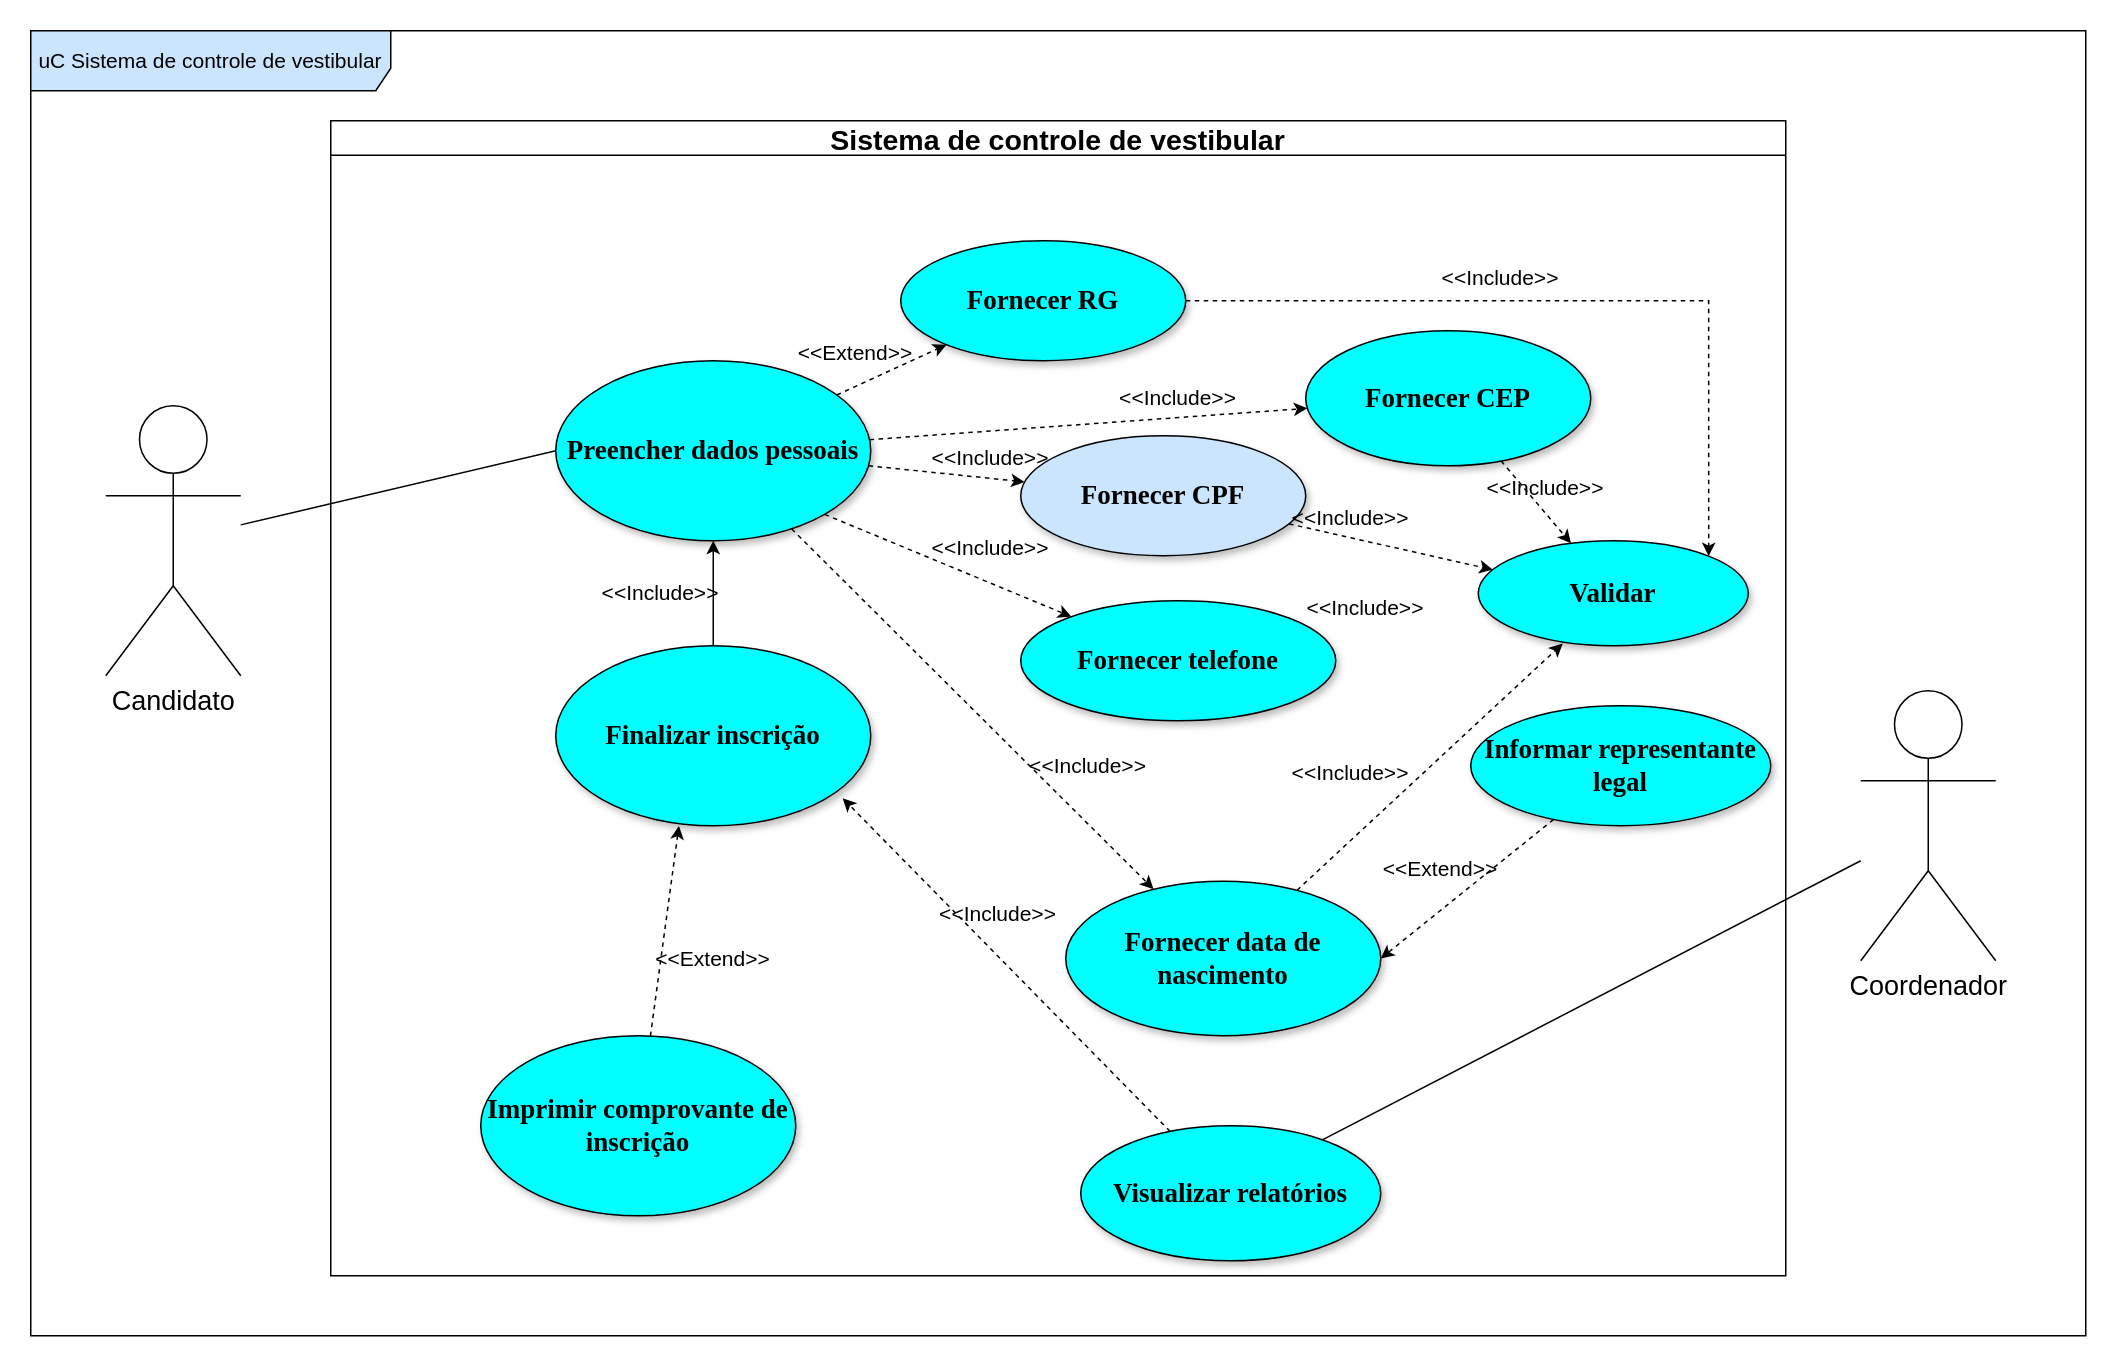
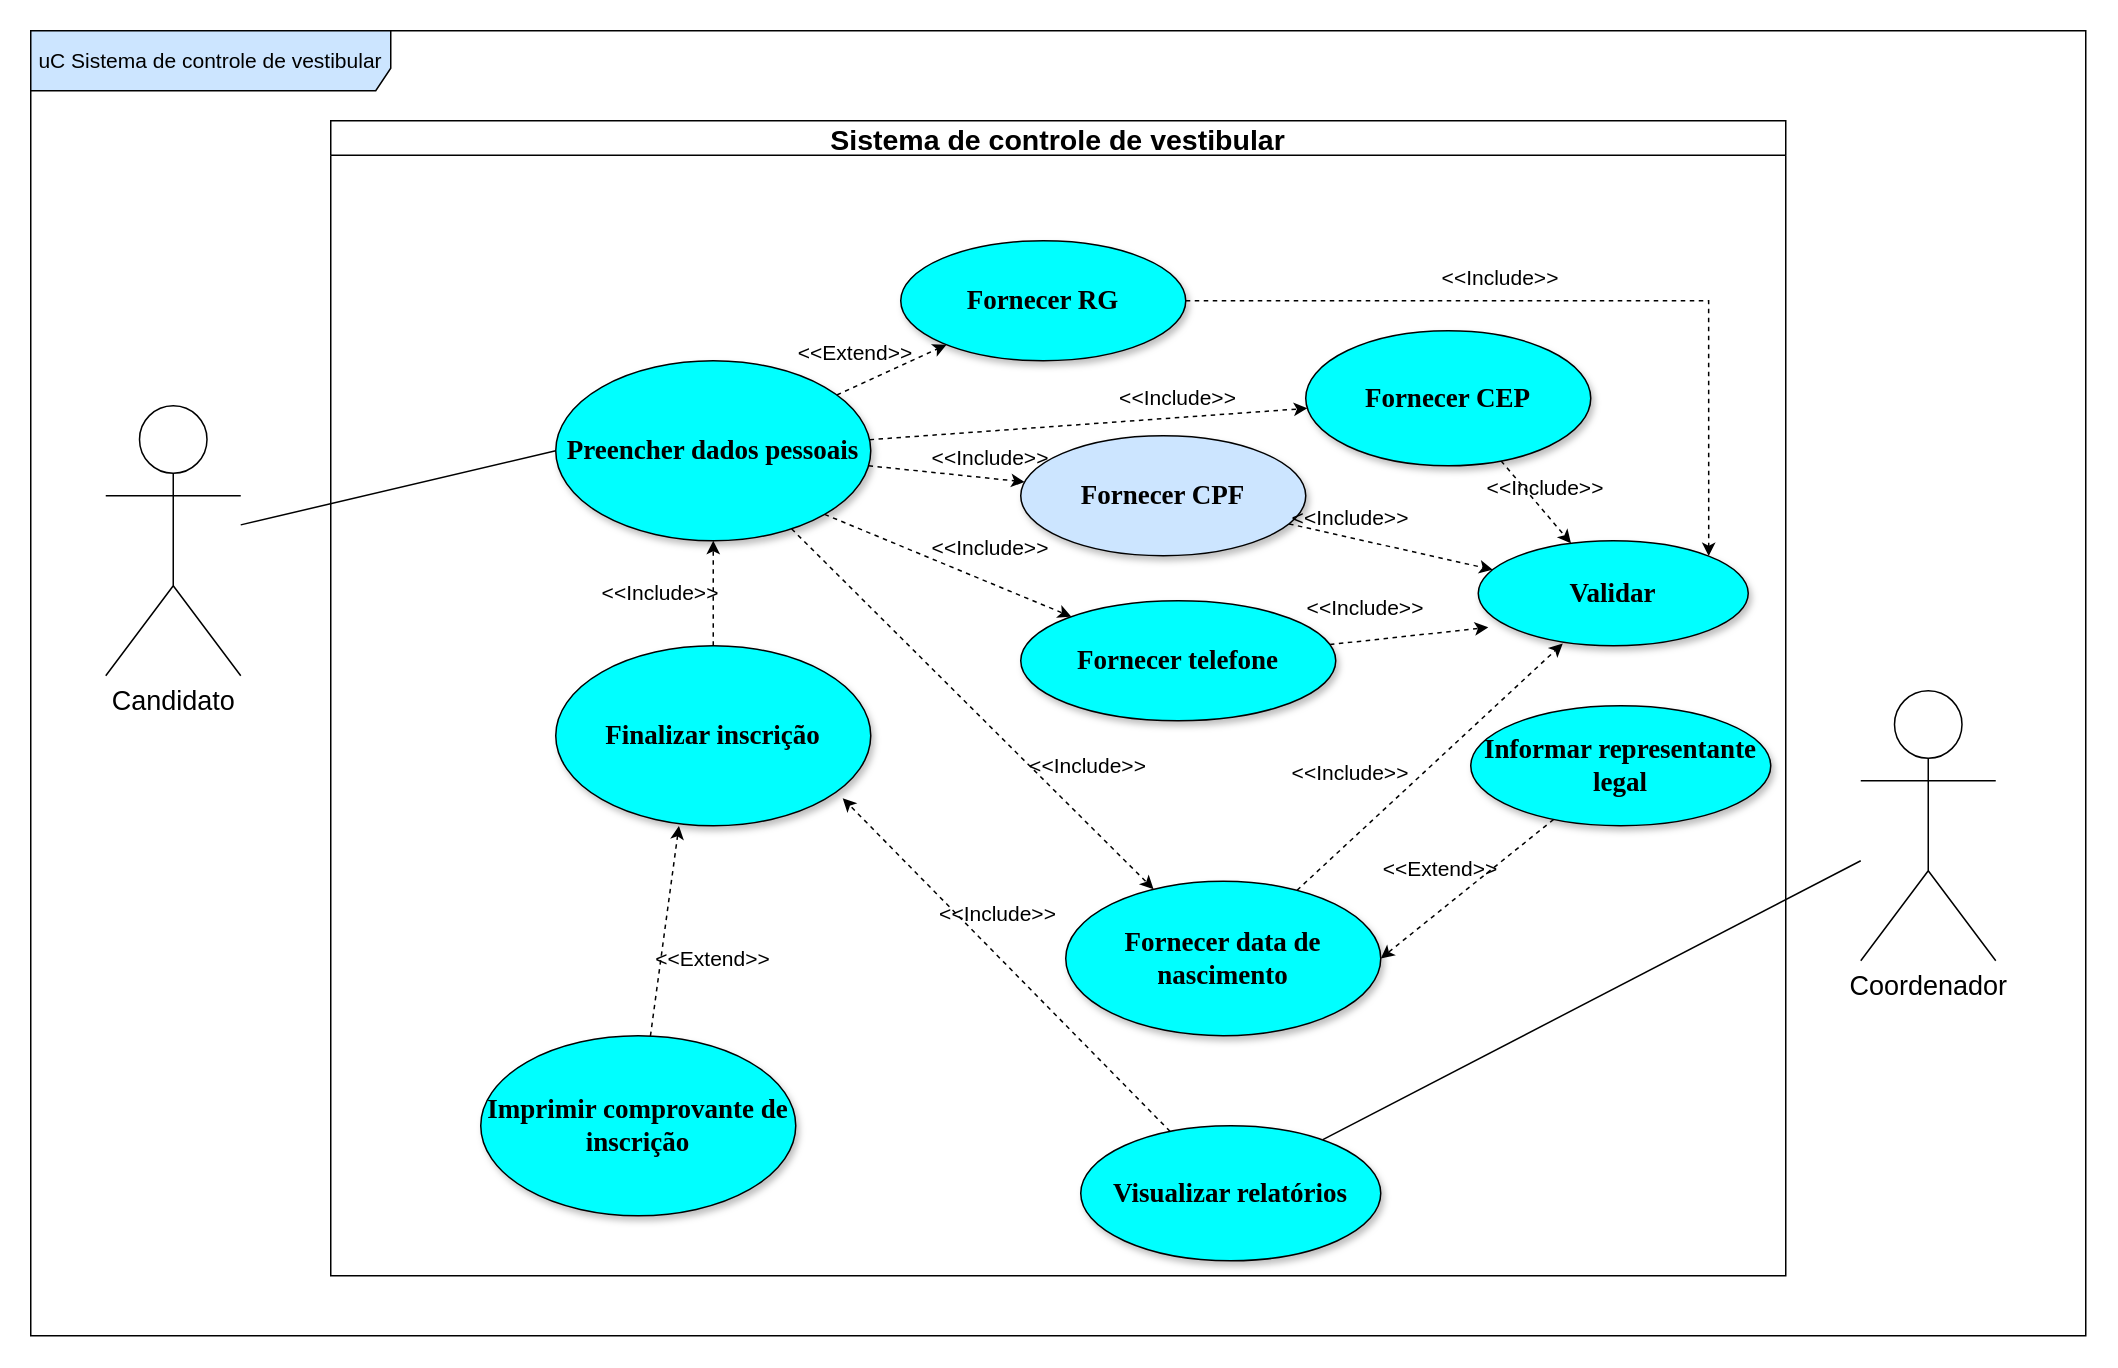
(713, 599) -> (713, 599)
none -> (1404, 637)
